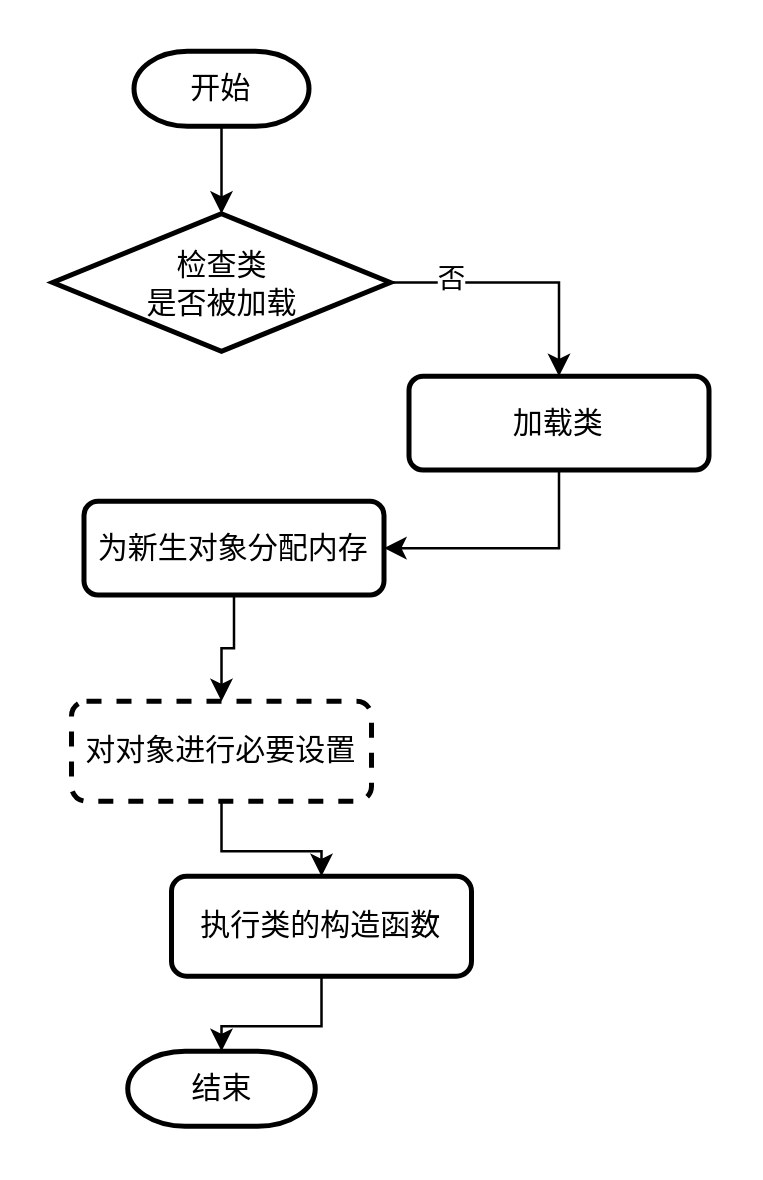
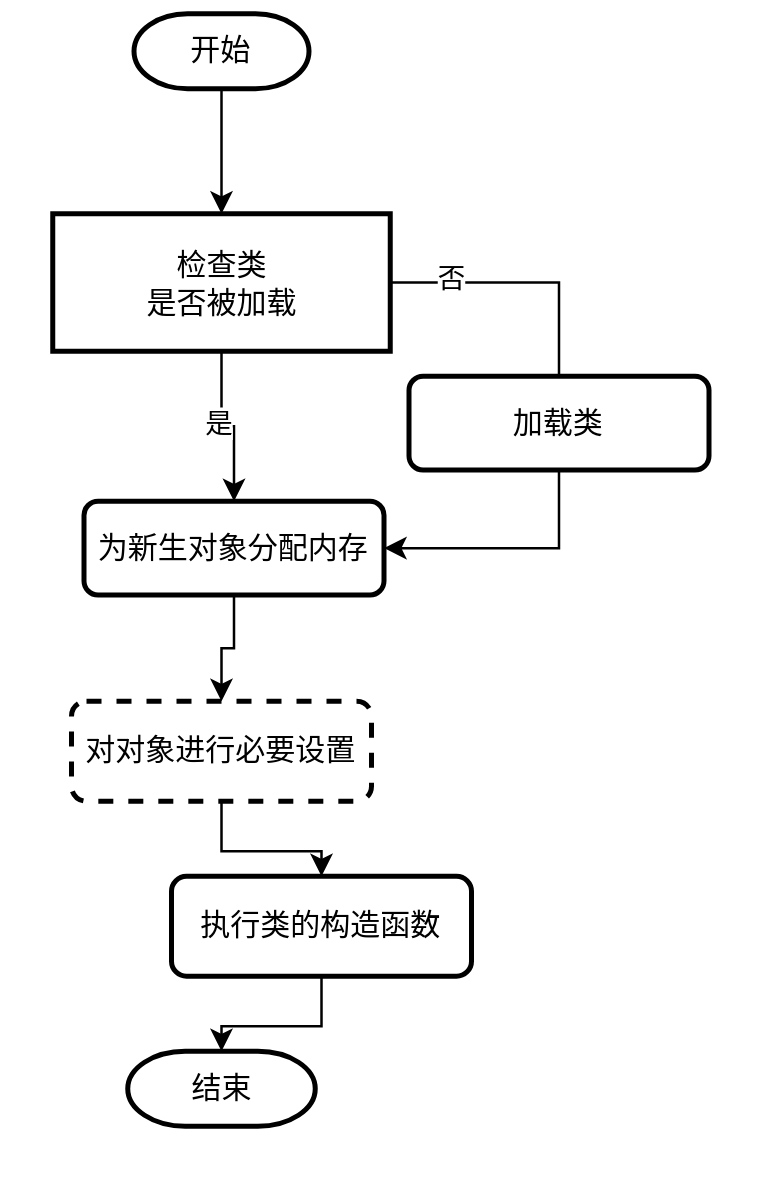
(221, 89) -> (221, 51)
(221, 283) -> (221, 283)
(559, 358) -> (559, 365)
none -> (221, 424)
